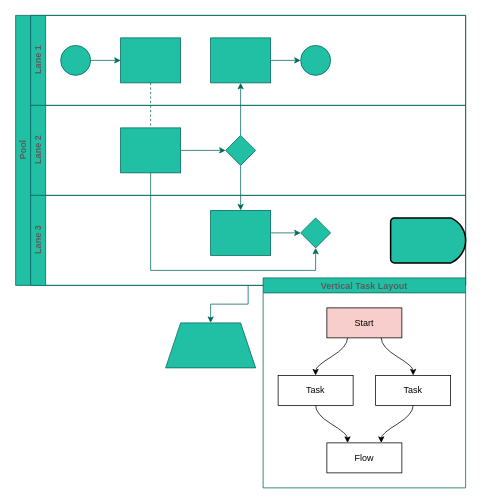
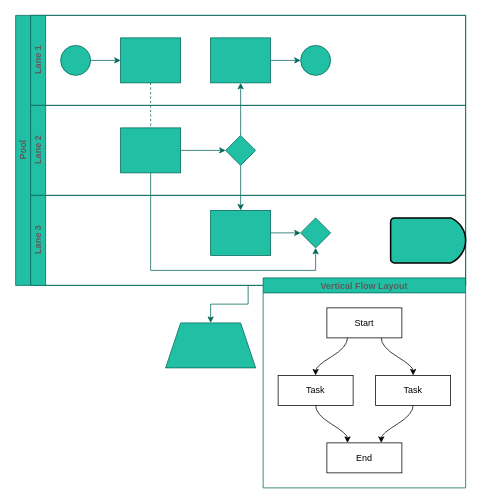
(364, 286) -> (364, 286)
(364, 323) -> (364, 323)
(364, 458) -> (364, 458)
